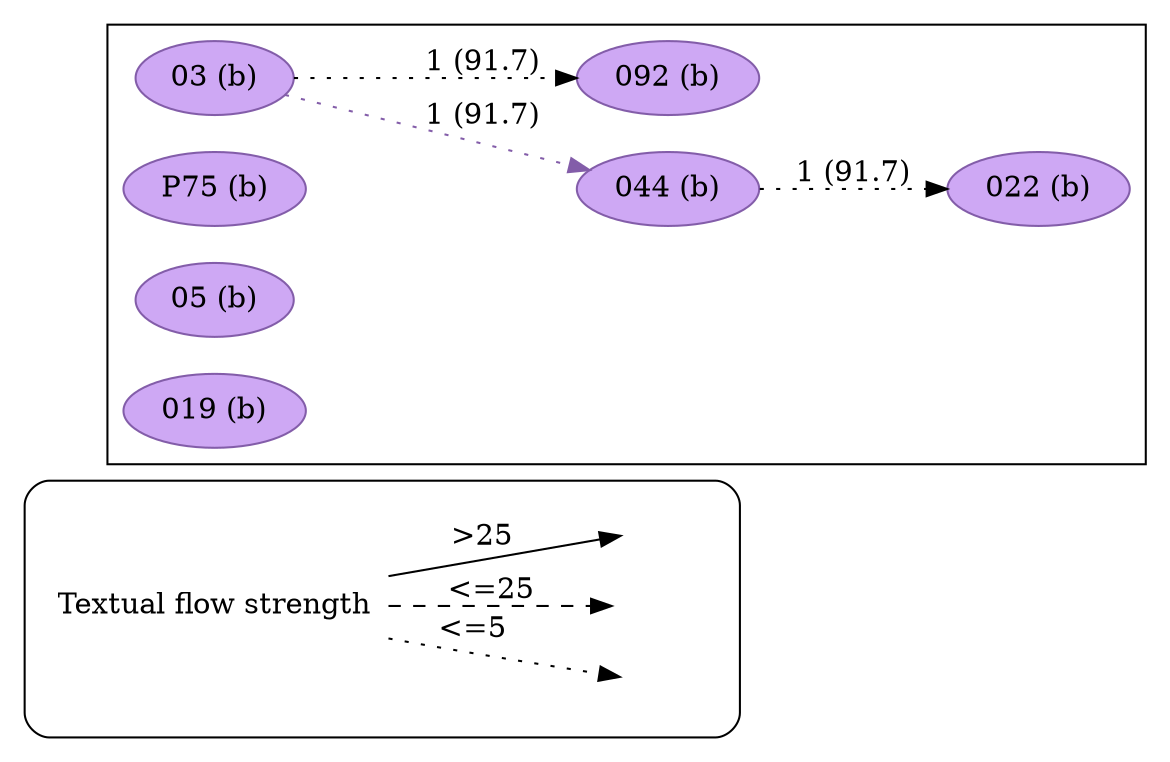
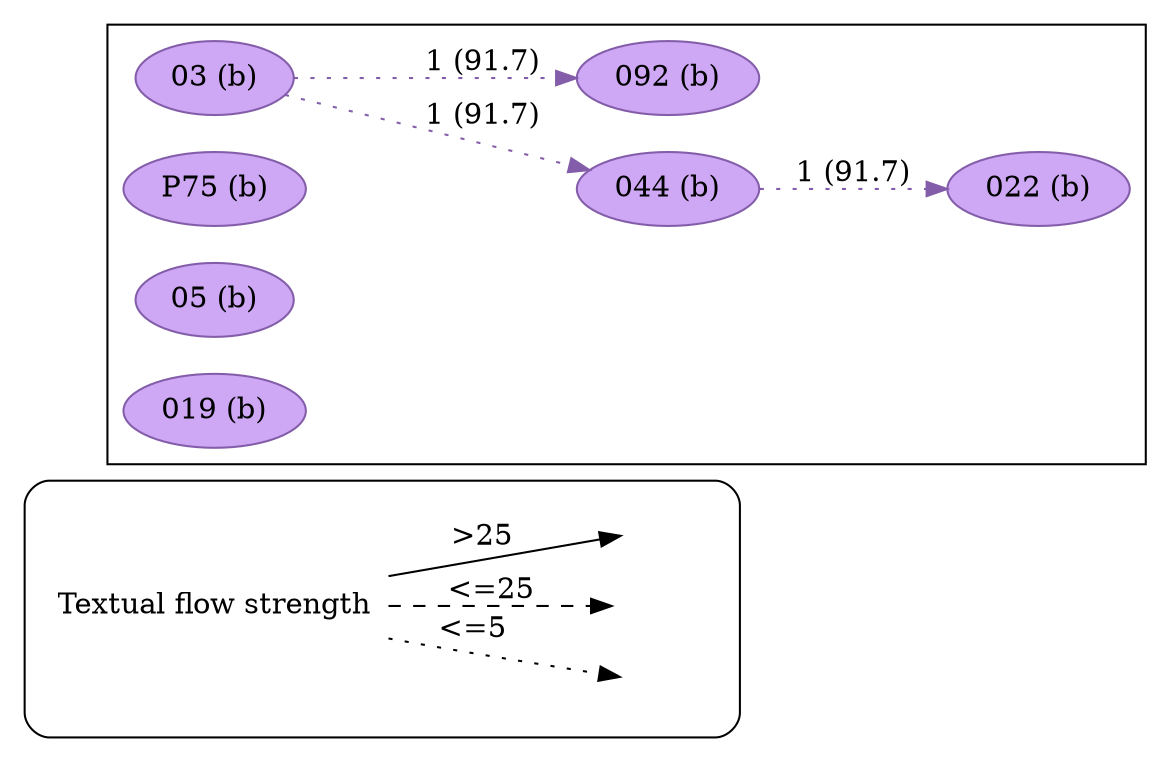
(425, 78) -> (425, 78)
(843, 189) -> (843, 189)
